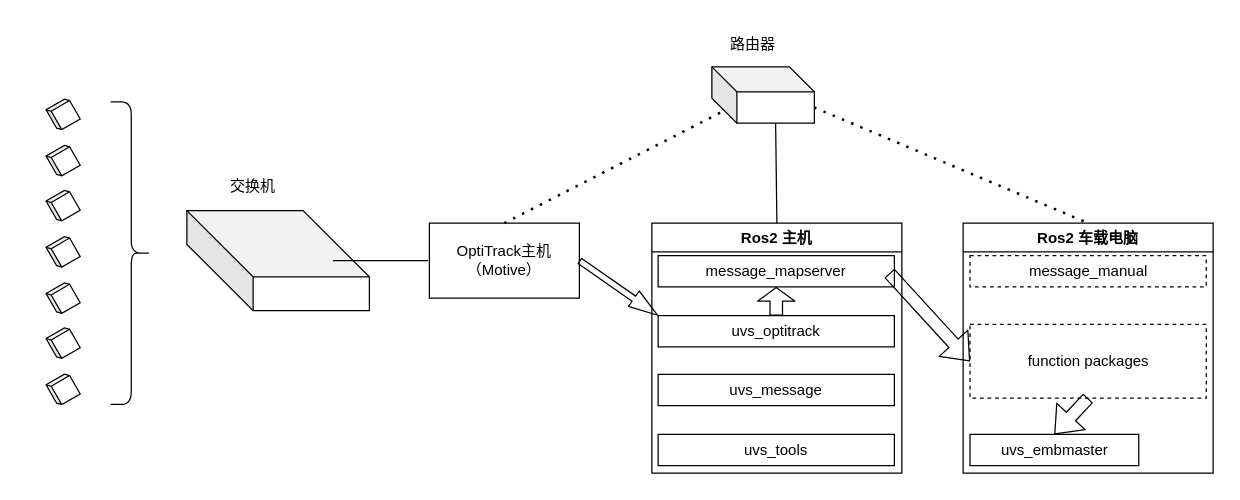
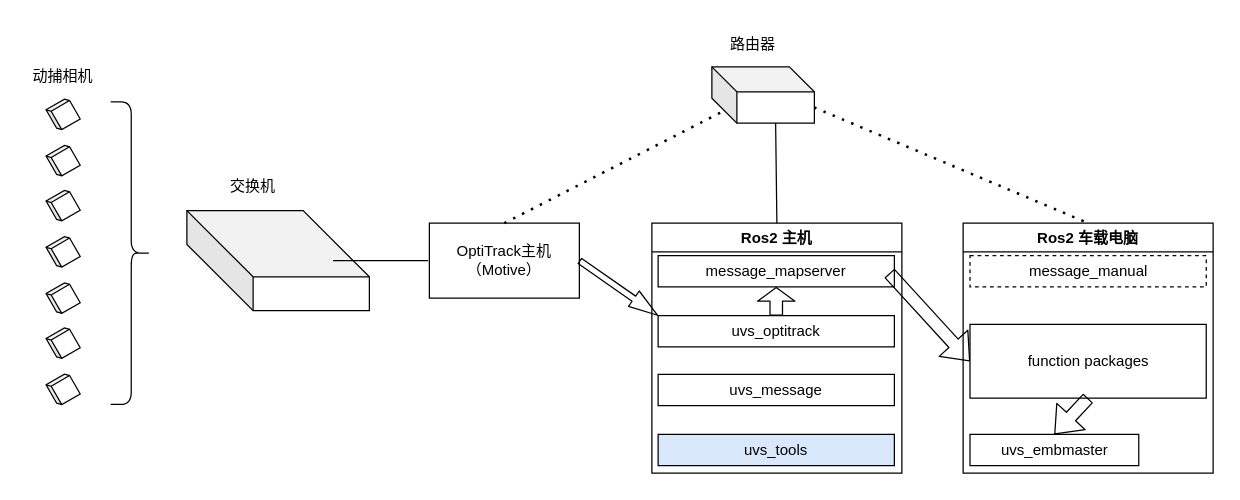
none -> (63, 77)
(1088, 361) -> (1088, 361)
(776, 450) -> (776, 450)
